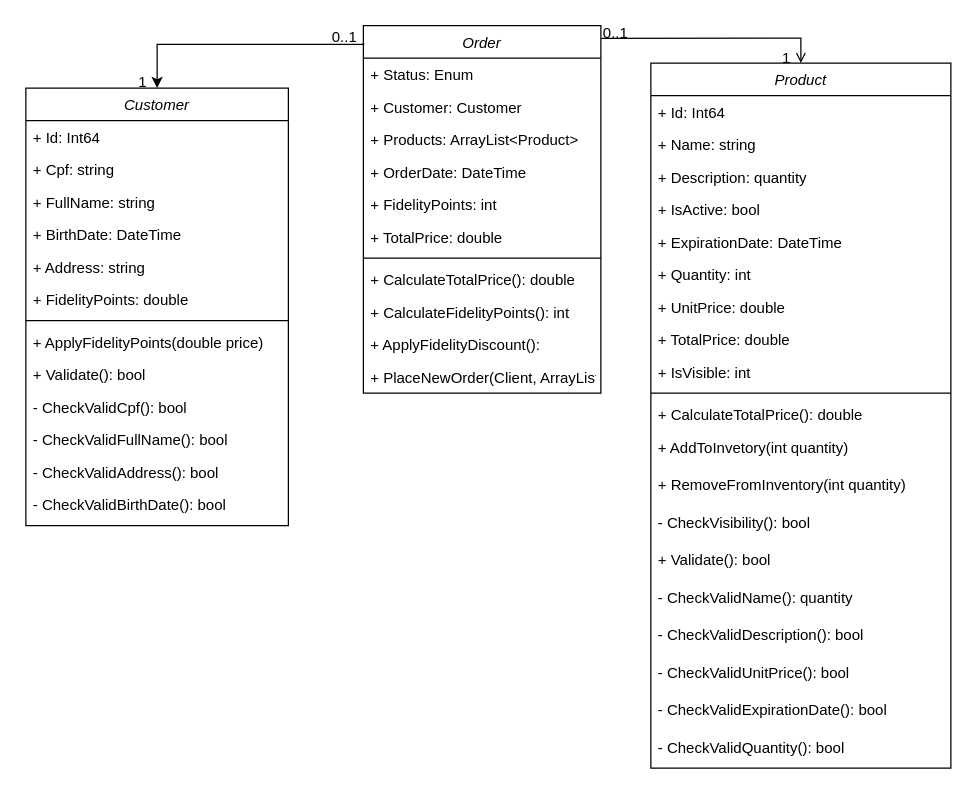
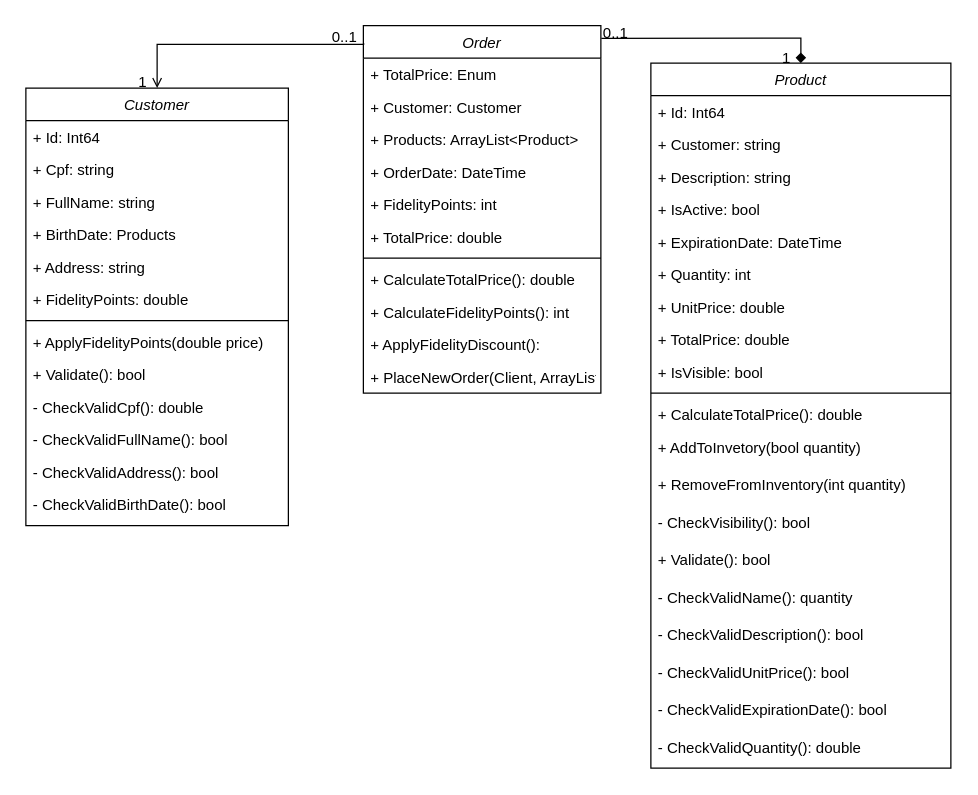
(801, 56) -> (801, 52)
(423, 75) -> (436, 75)
(157, 78) -> (157, 80)
(709, 145) -> (725, 145)
(742, 178) -> (734, 178)
(111, 235) -> (113, 235)
(711, 373) -> (715, 373)
(117, 408) -> (126, 408)
(772, 448) -> (776, 448)
(761, 748) -> (770, 748)
